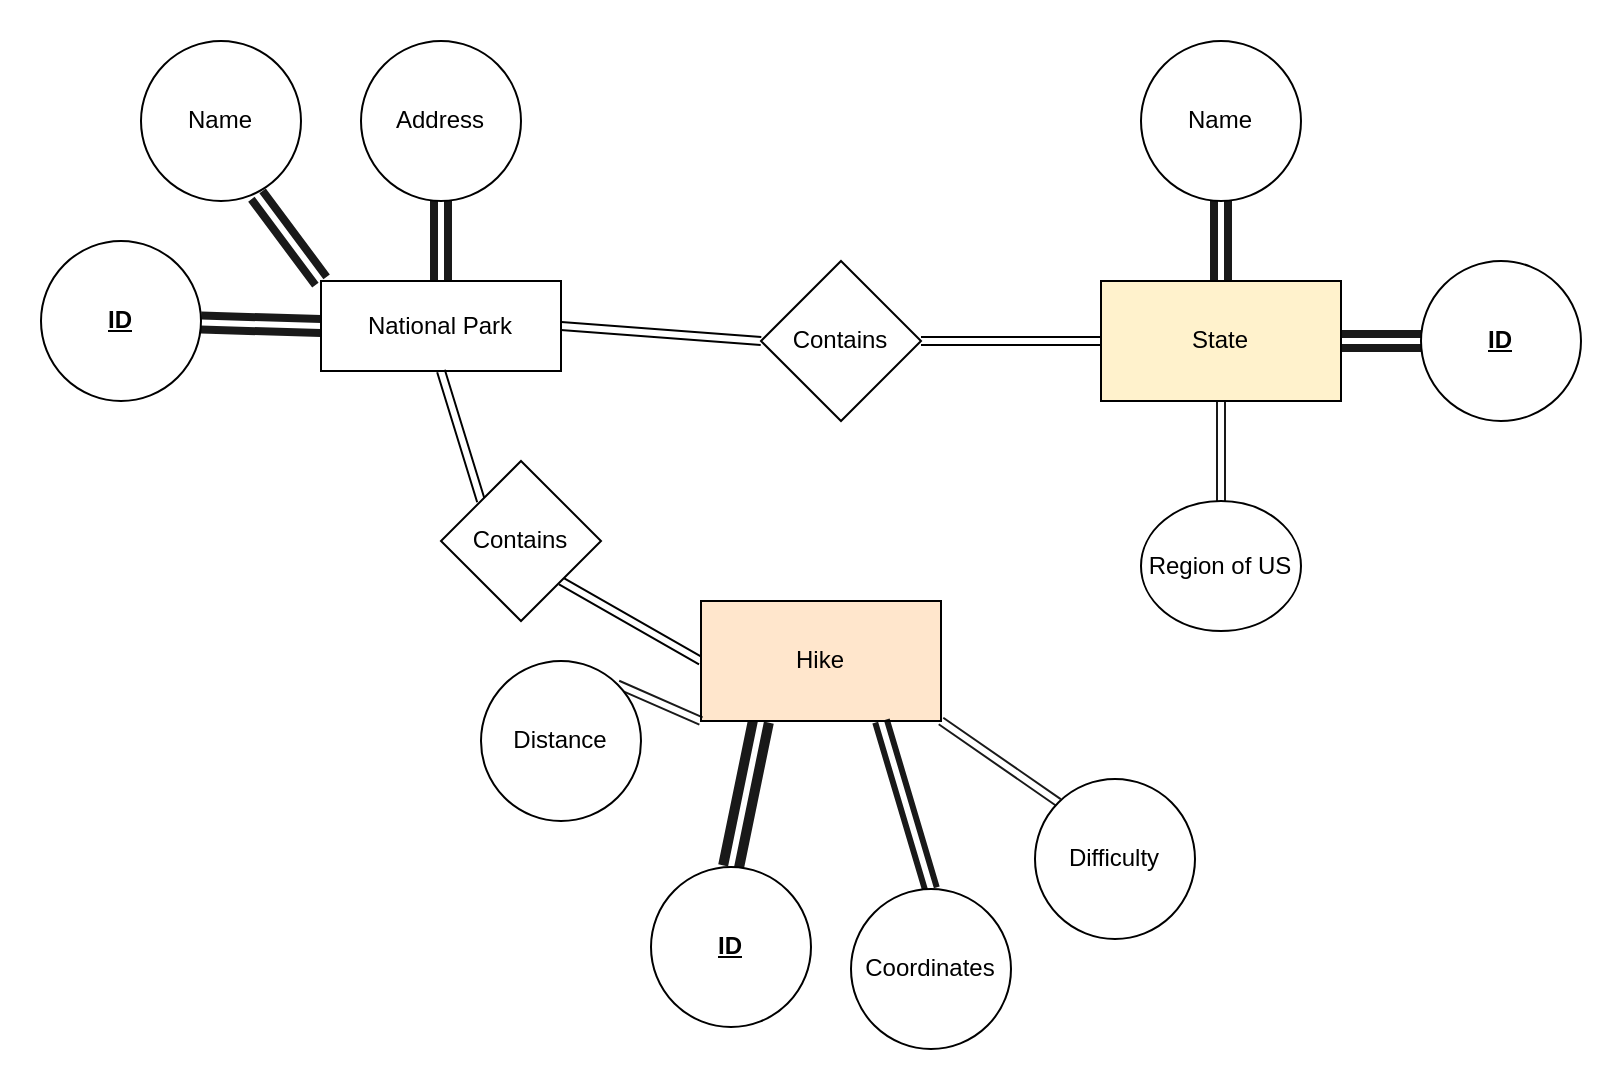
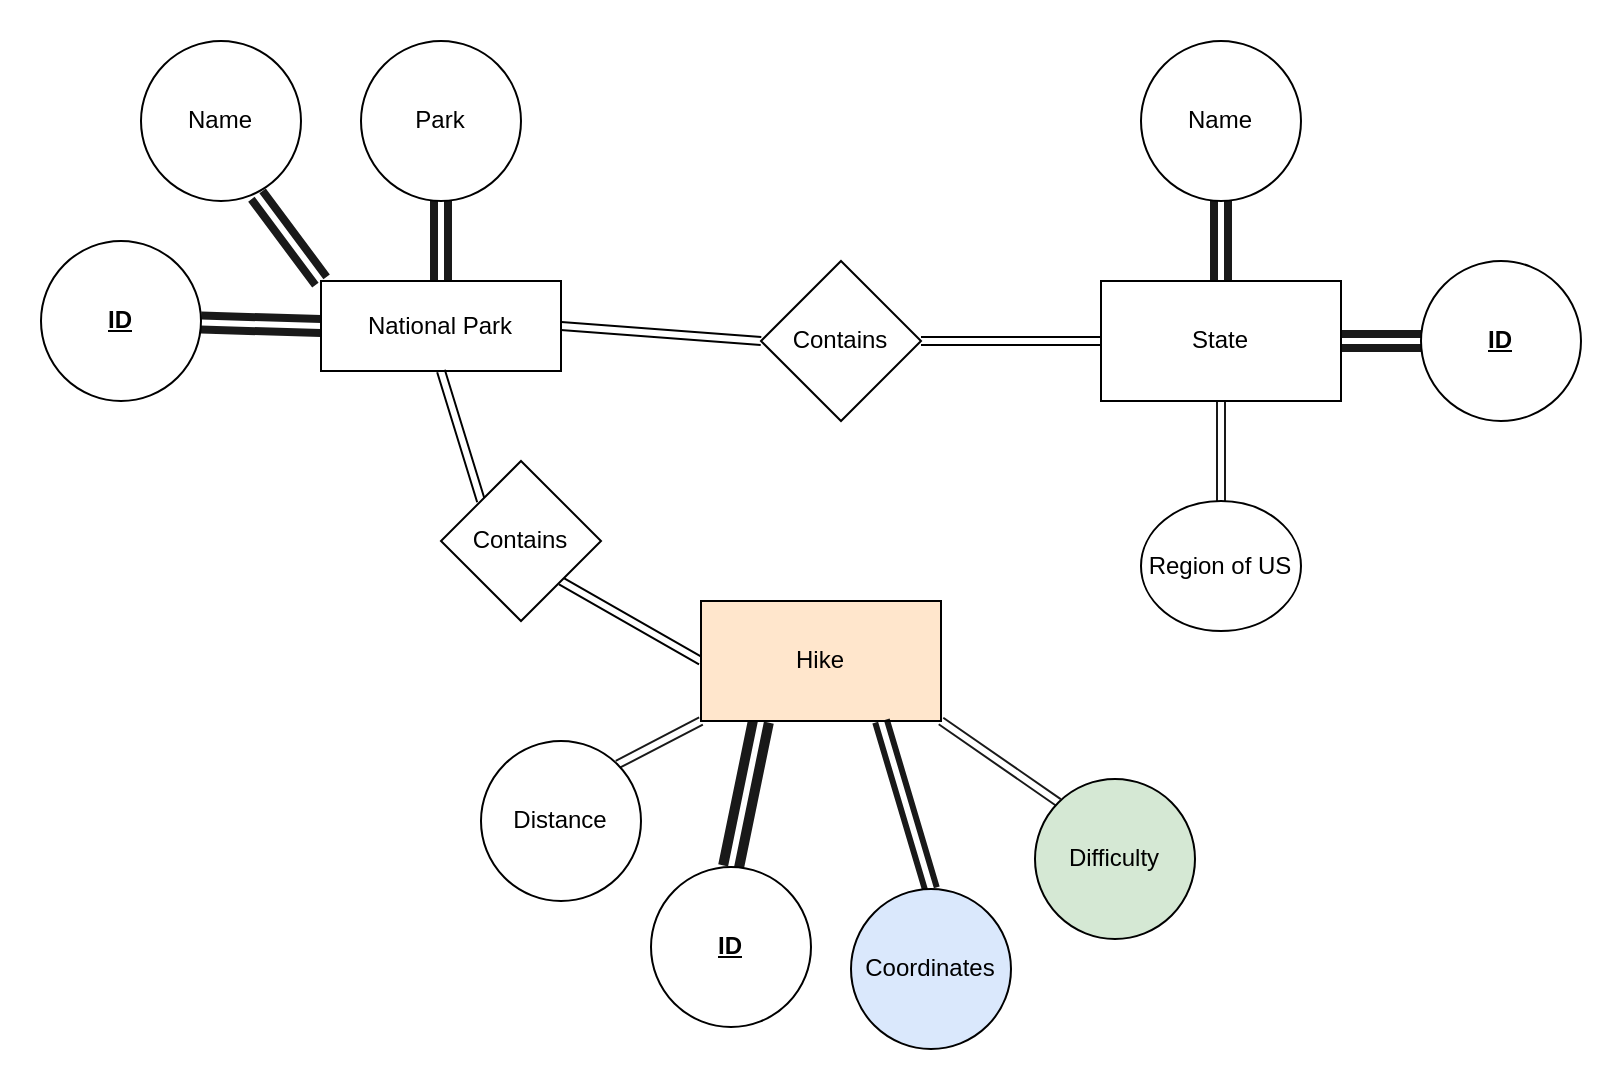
(441, 121) -> (441, 121)
(1221, 341) -> (1221, 341)
(561, 741) -> (561, 821)
(1115, 859) -> (1115, 859)
(931, 969) -> (931, 969)
